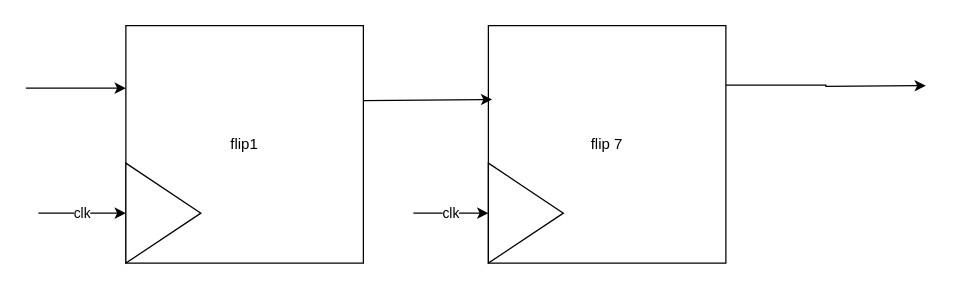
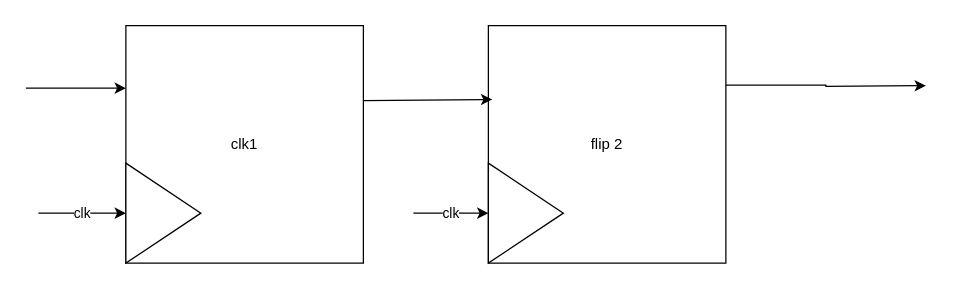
(244, 144) -> (244, 144)
(607, 144) -> (607, 144)
